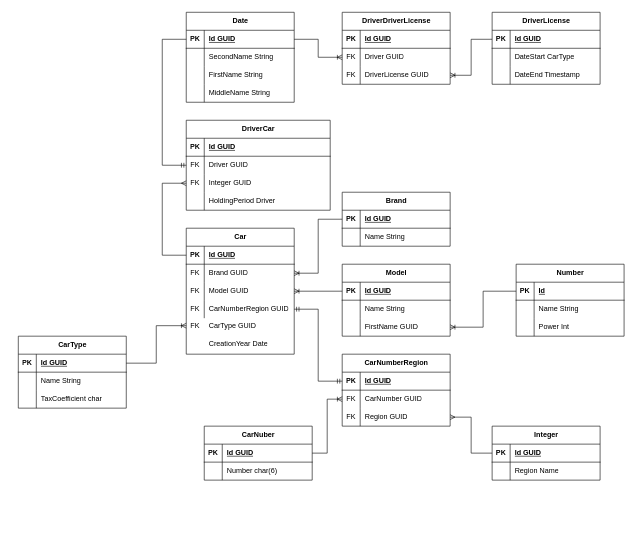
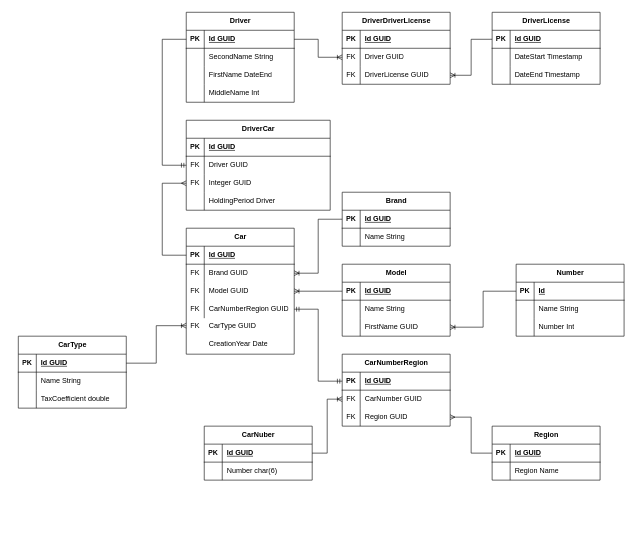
(241, 21) -> (241, 21)
(548, 57) -> (552, 57)
(239, 75) -> (242, 75)
(240, 93) -> (235, 93)
(556, 327) -> (558, 327)
(77, 399) -> (80, 399)
(547, 435) -> (547, 435)
